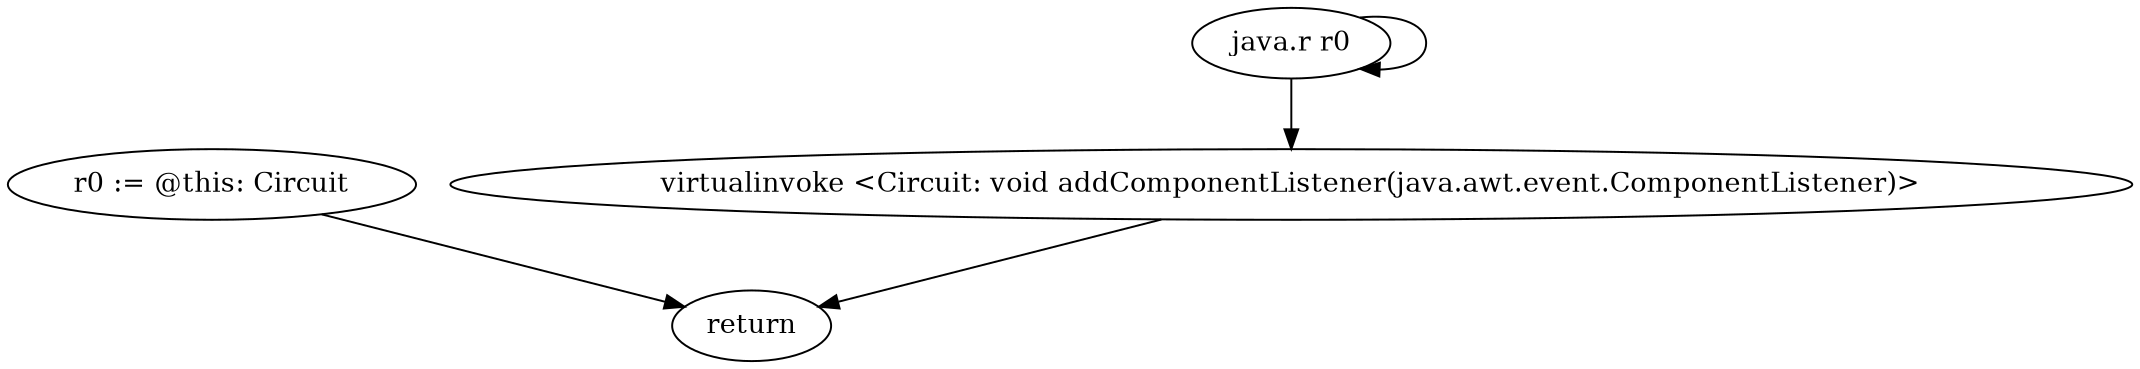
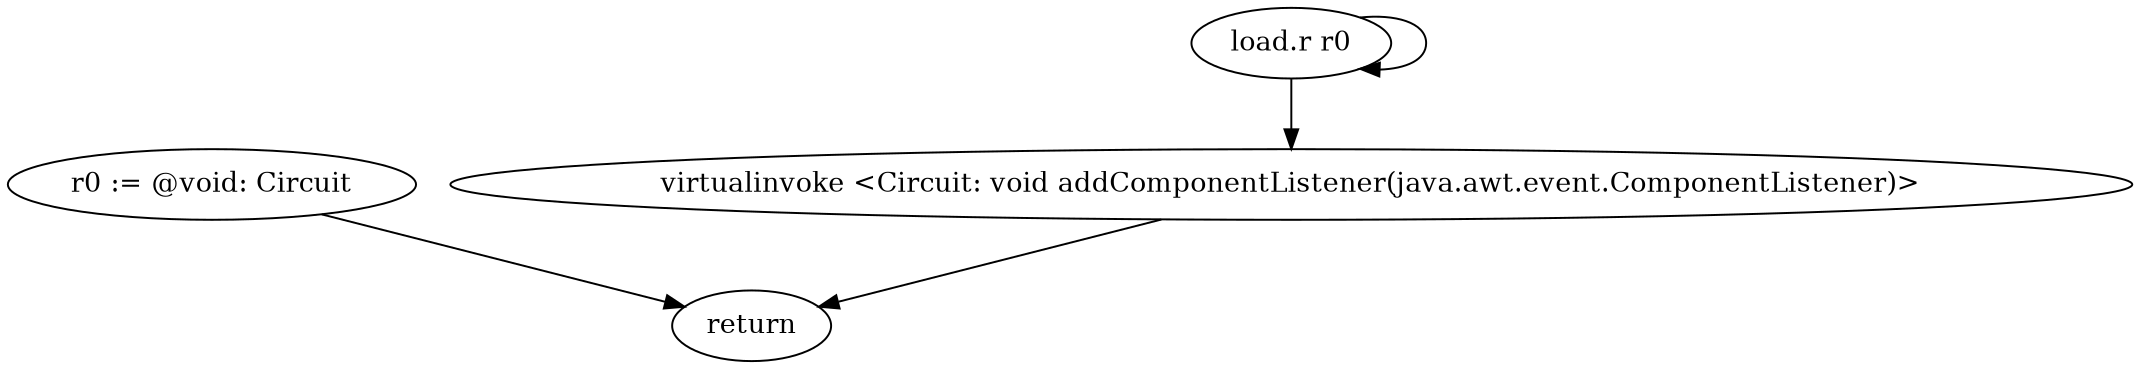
(1291, 43) -> (1291, 43)
(212, 184) -> (212, 184)
